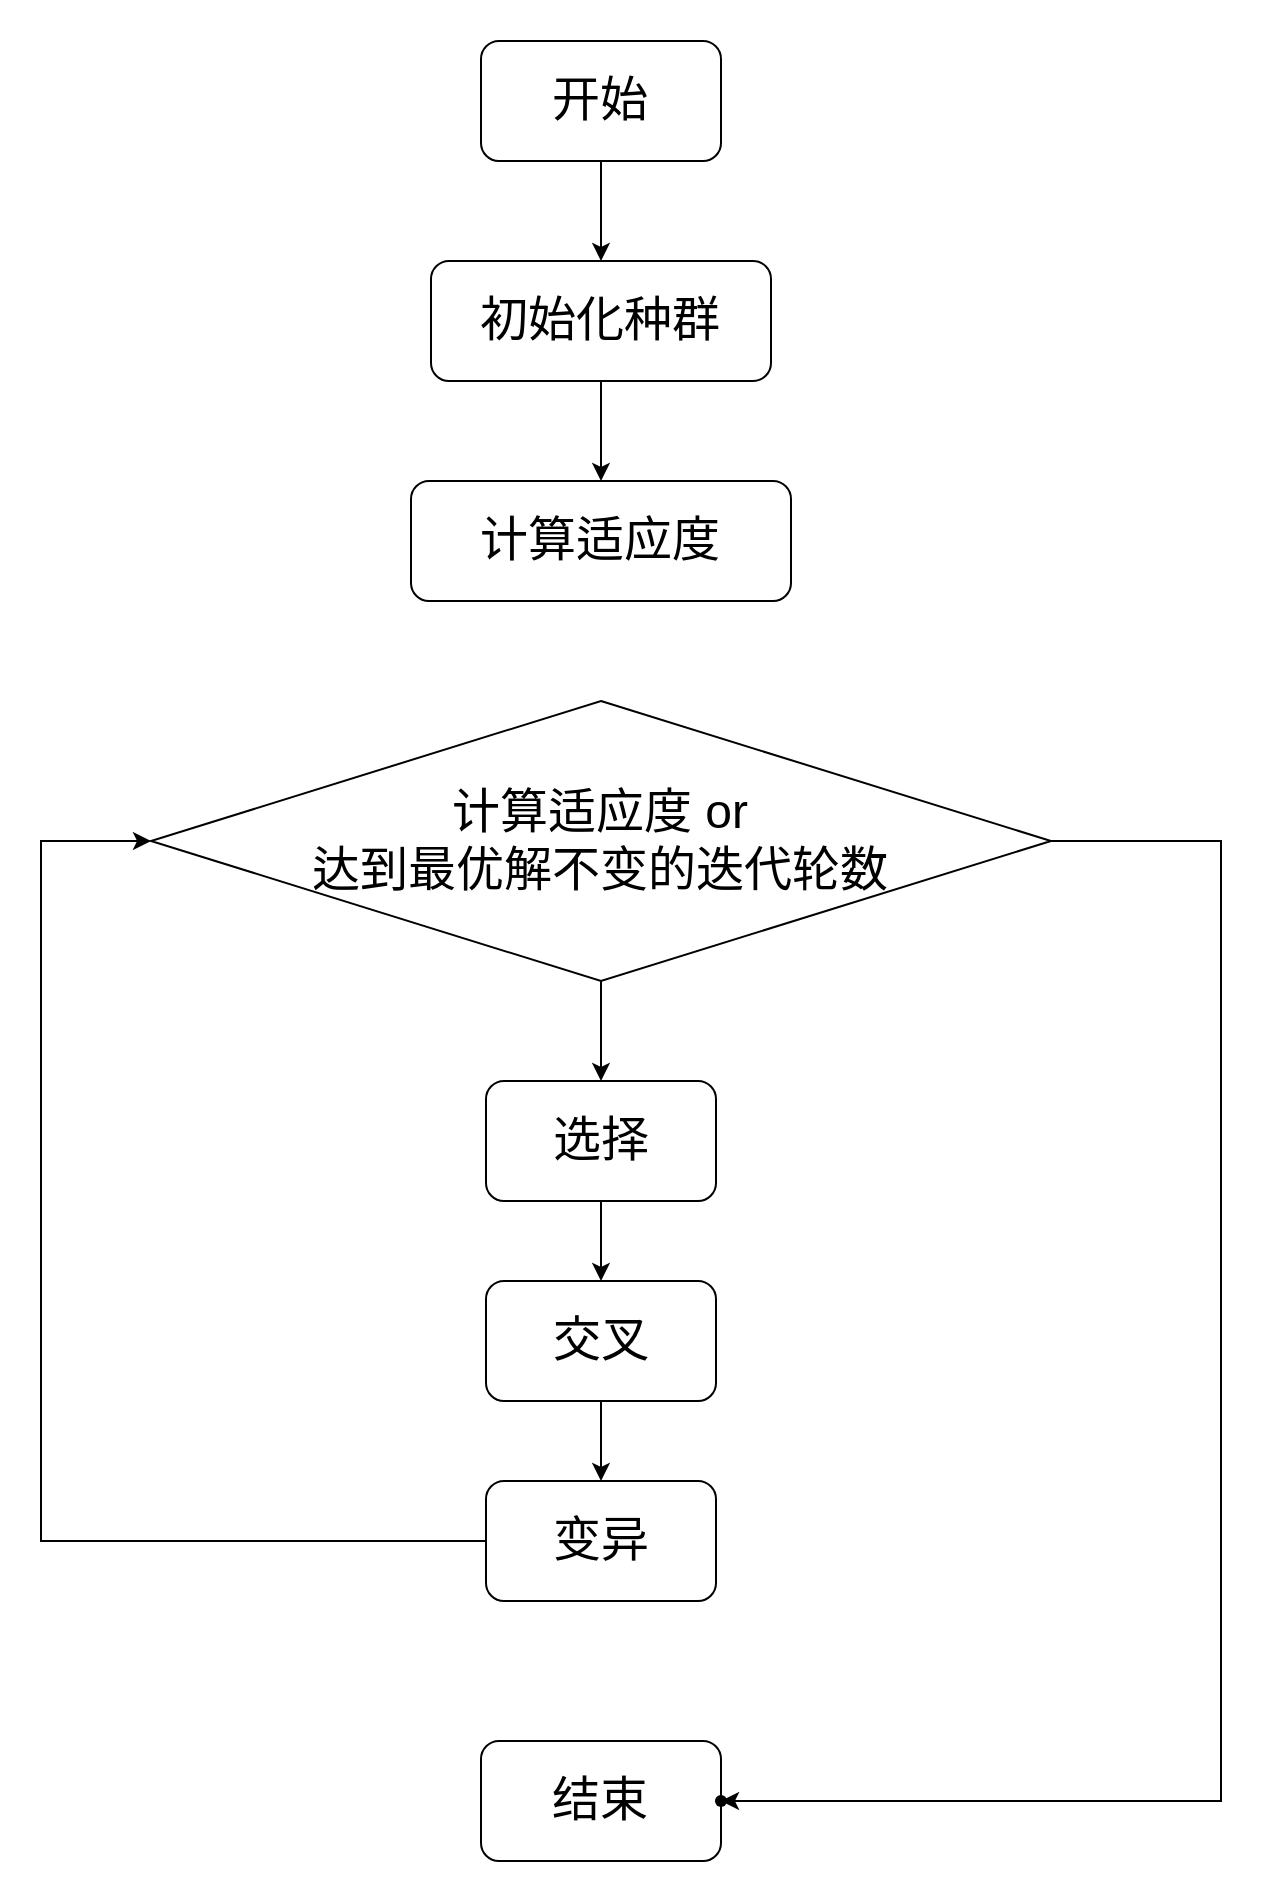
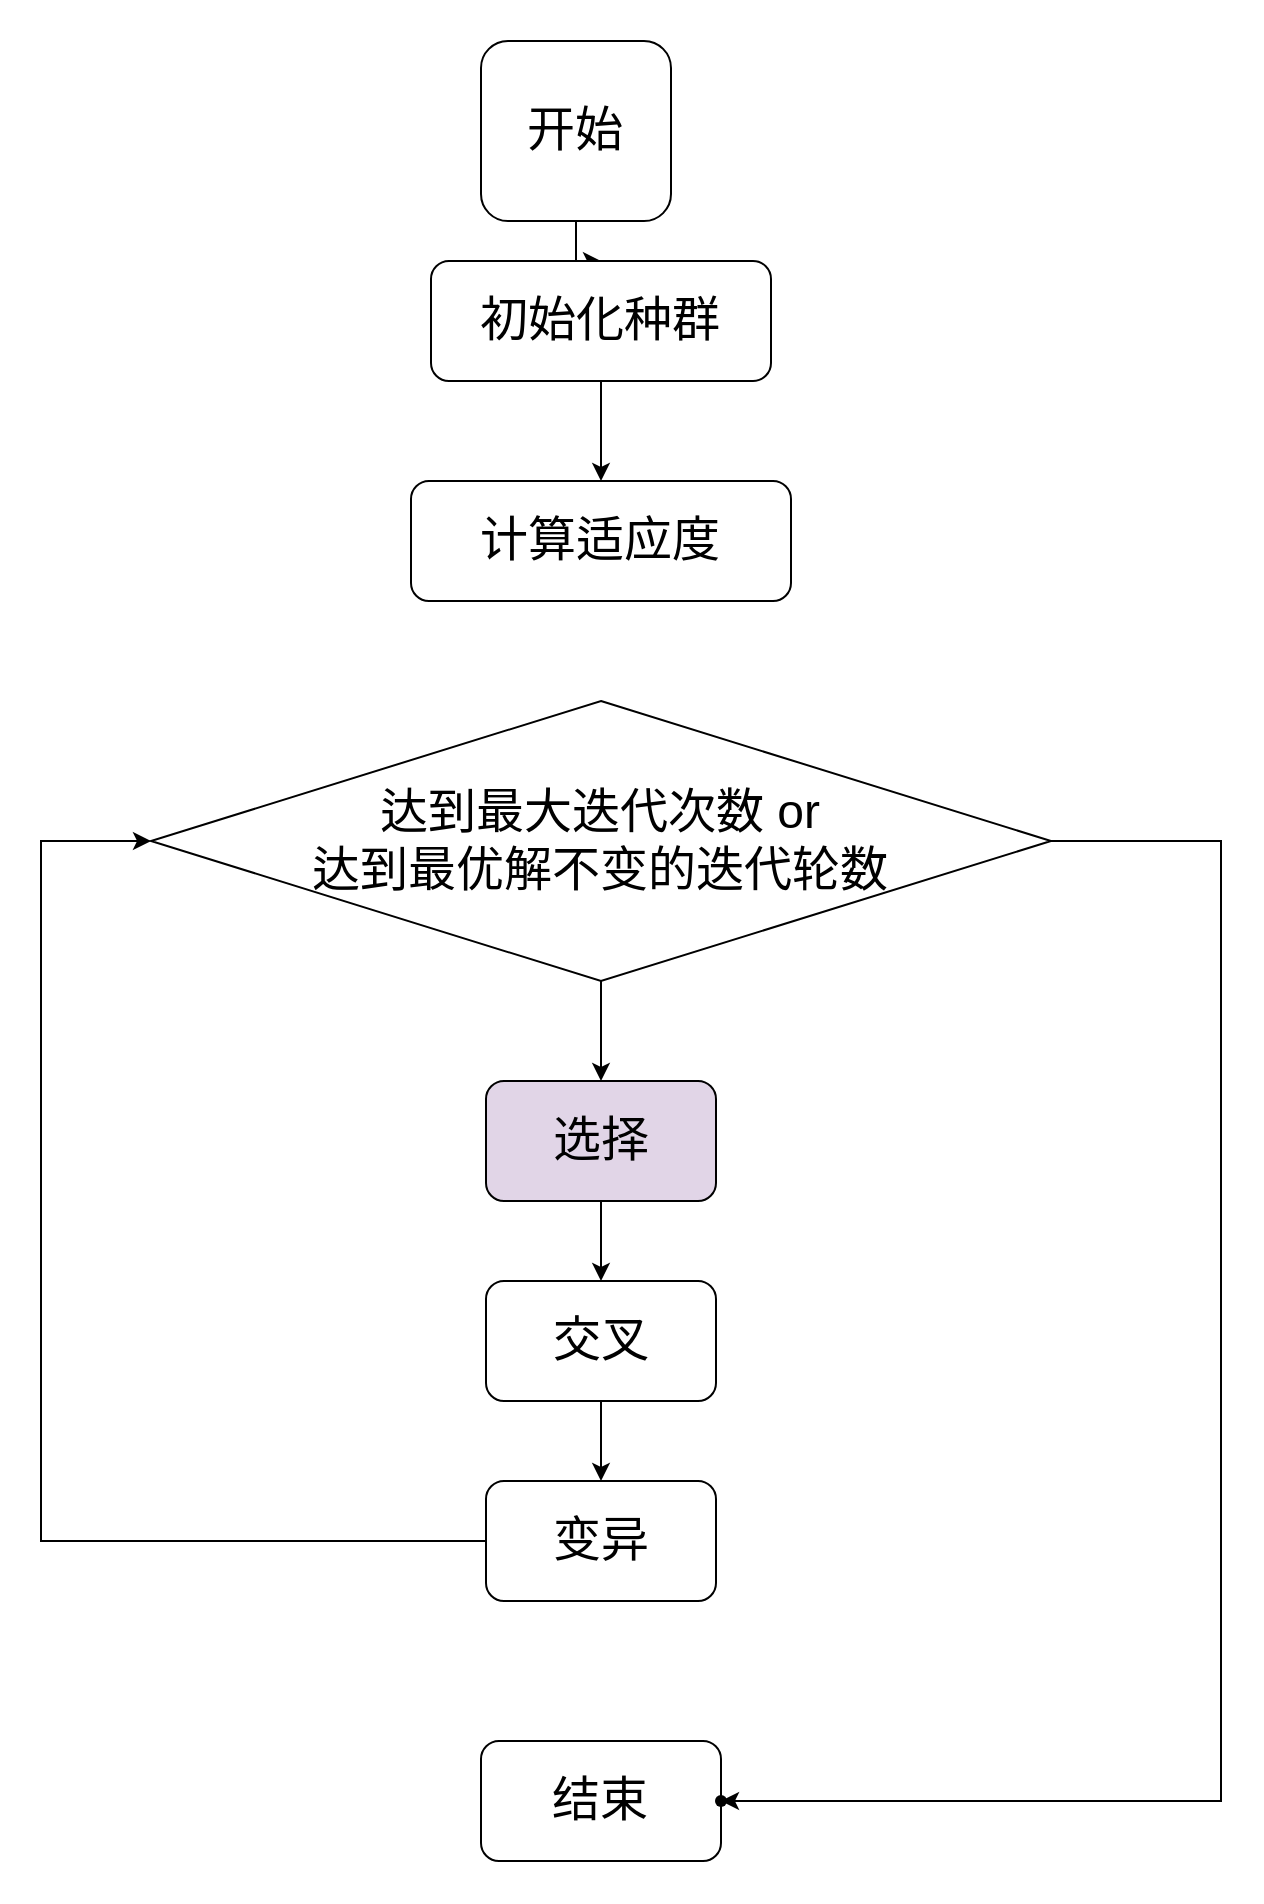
(601, 101) -> (576, 131)
(601, 841) -> (601, 841)
(601, 1141) -> (601, 1141)
